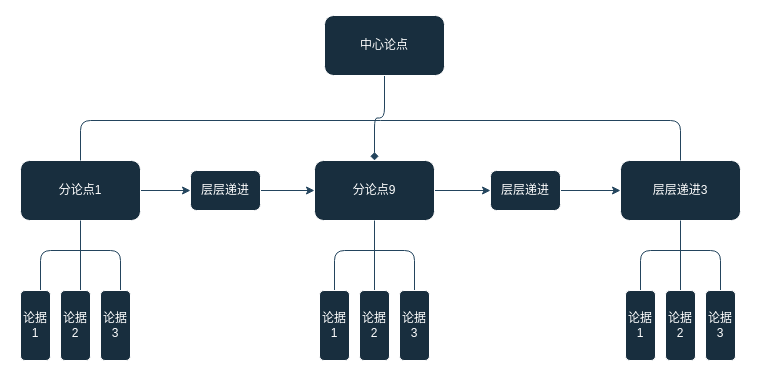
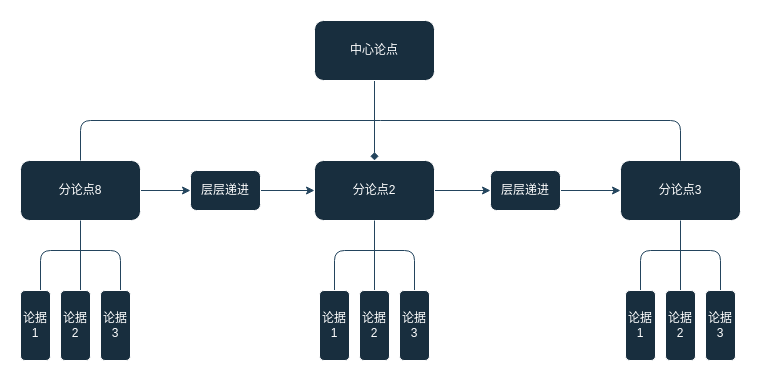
(385, 46) -> (375, 51)
(81, 191) -> (81, 191)
(375, 191) -> (375, 191)
(681, 191) -> (681, 191)
